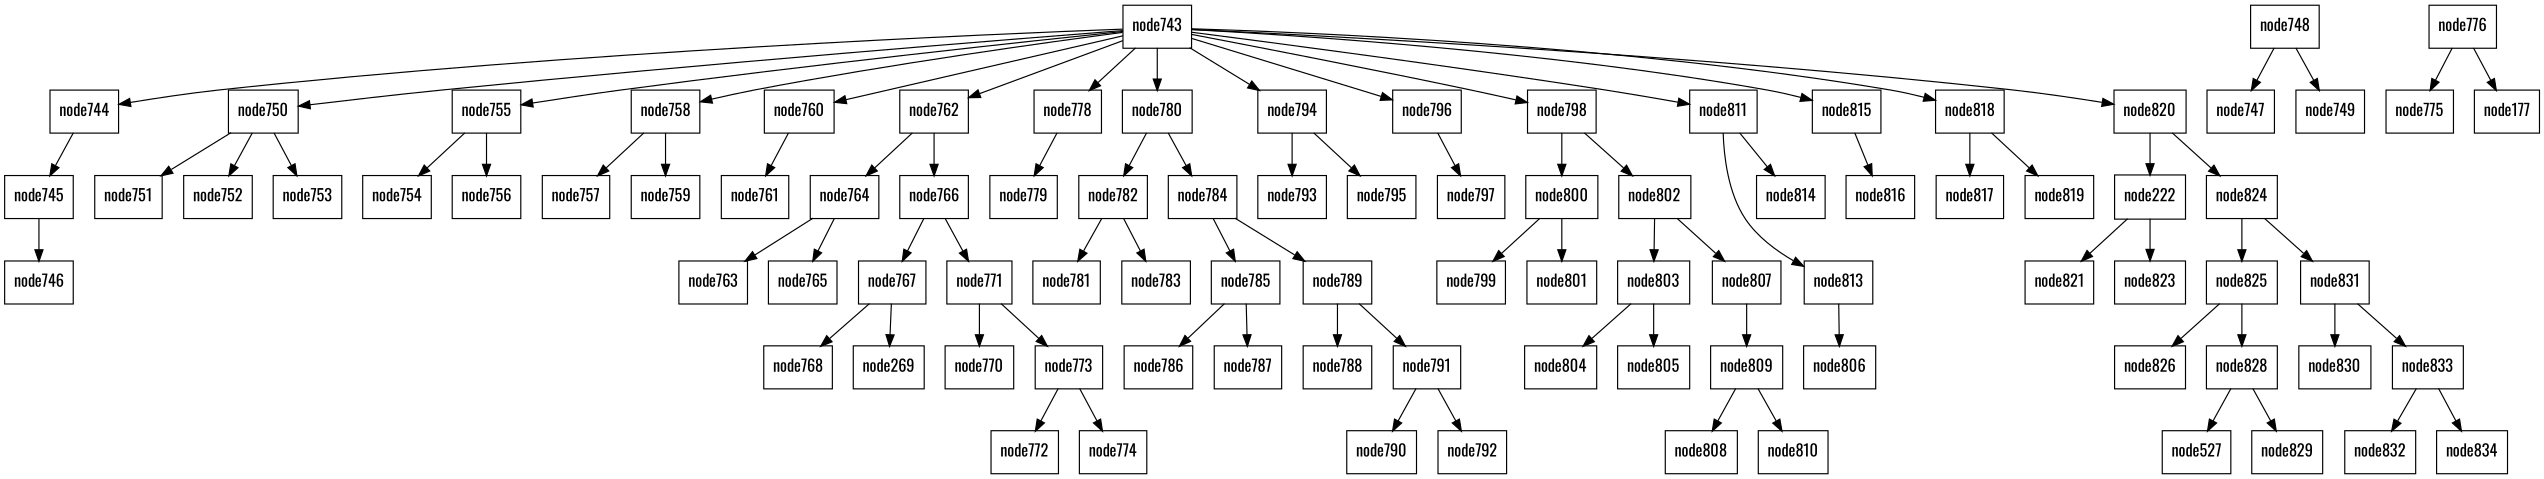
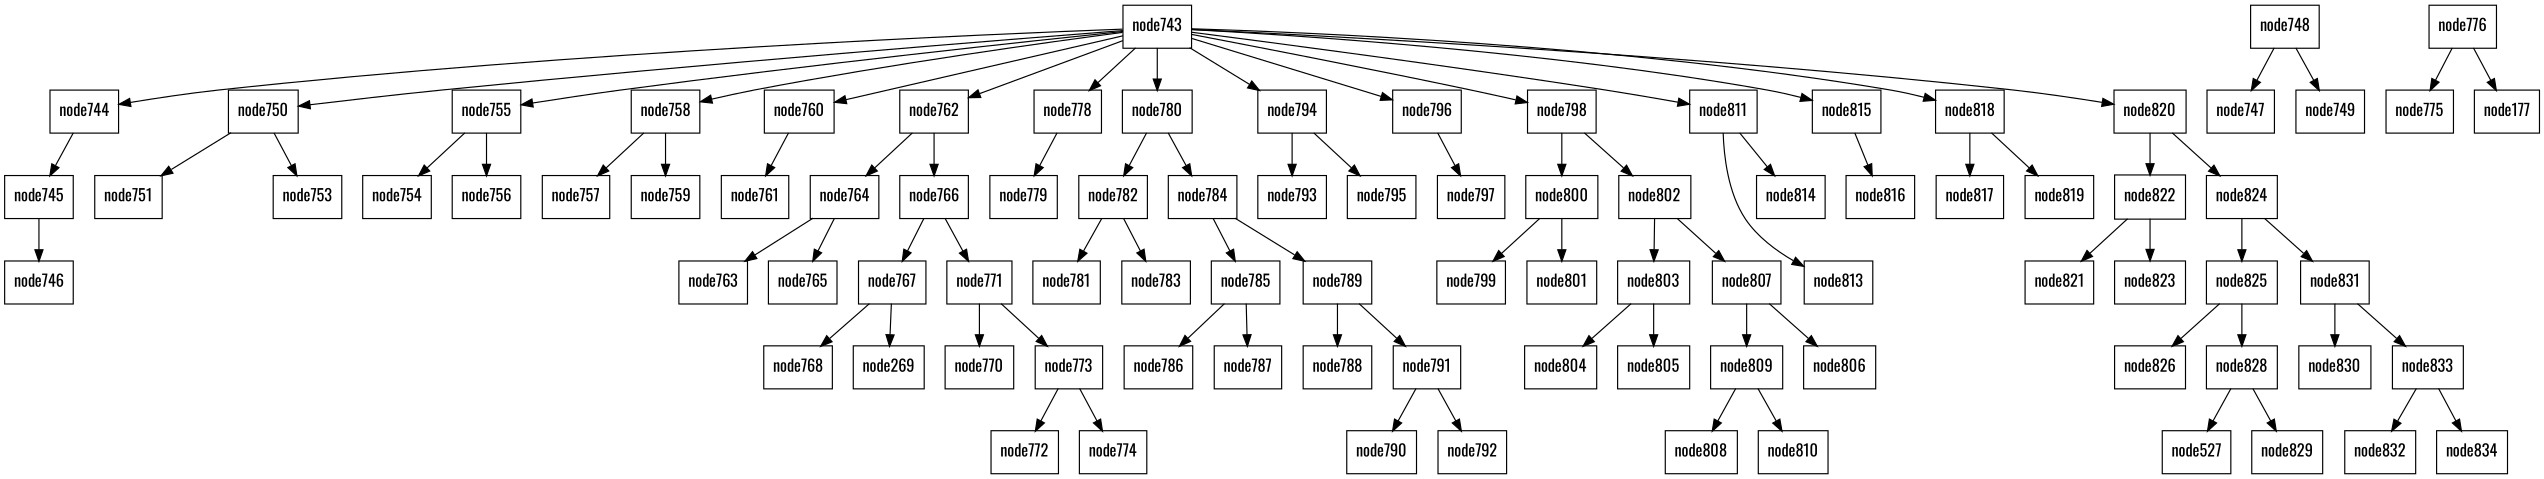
(218, 197) -> none
(2150, 197) -> (2150, 197)
(1839, 319) -> (1789, 321)
